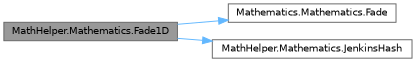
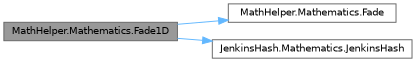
(312, 13) -> (312, 13)
(312, 49) -> (312, 49)
